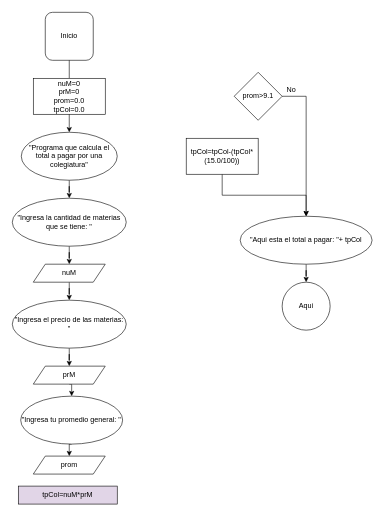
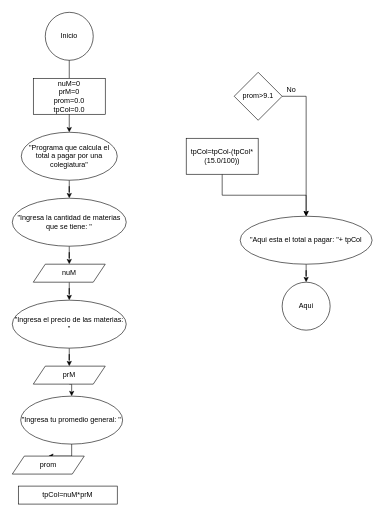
(69, 36) -> (69, 36)
(69, 465) -> (48, 465)
(68, 495) -> (68, 495)
